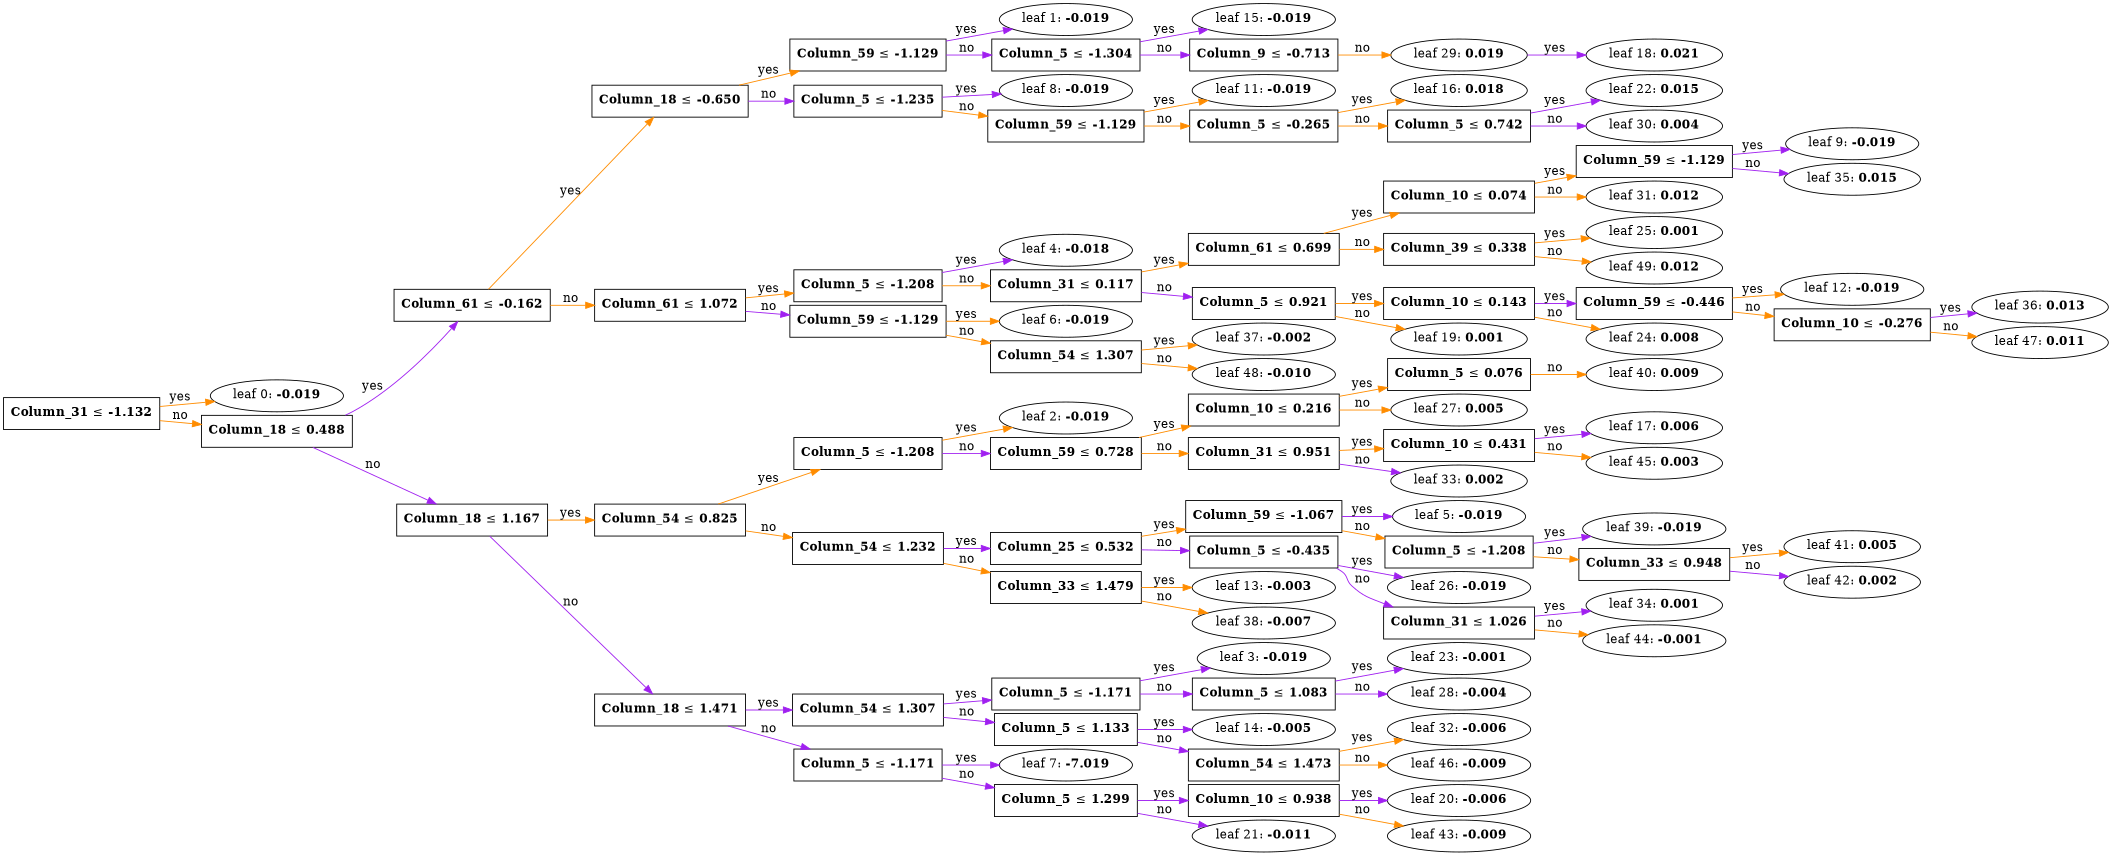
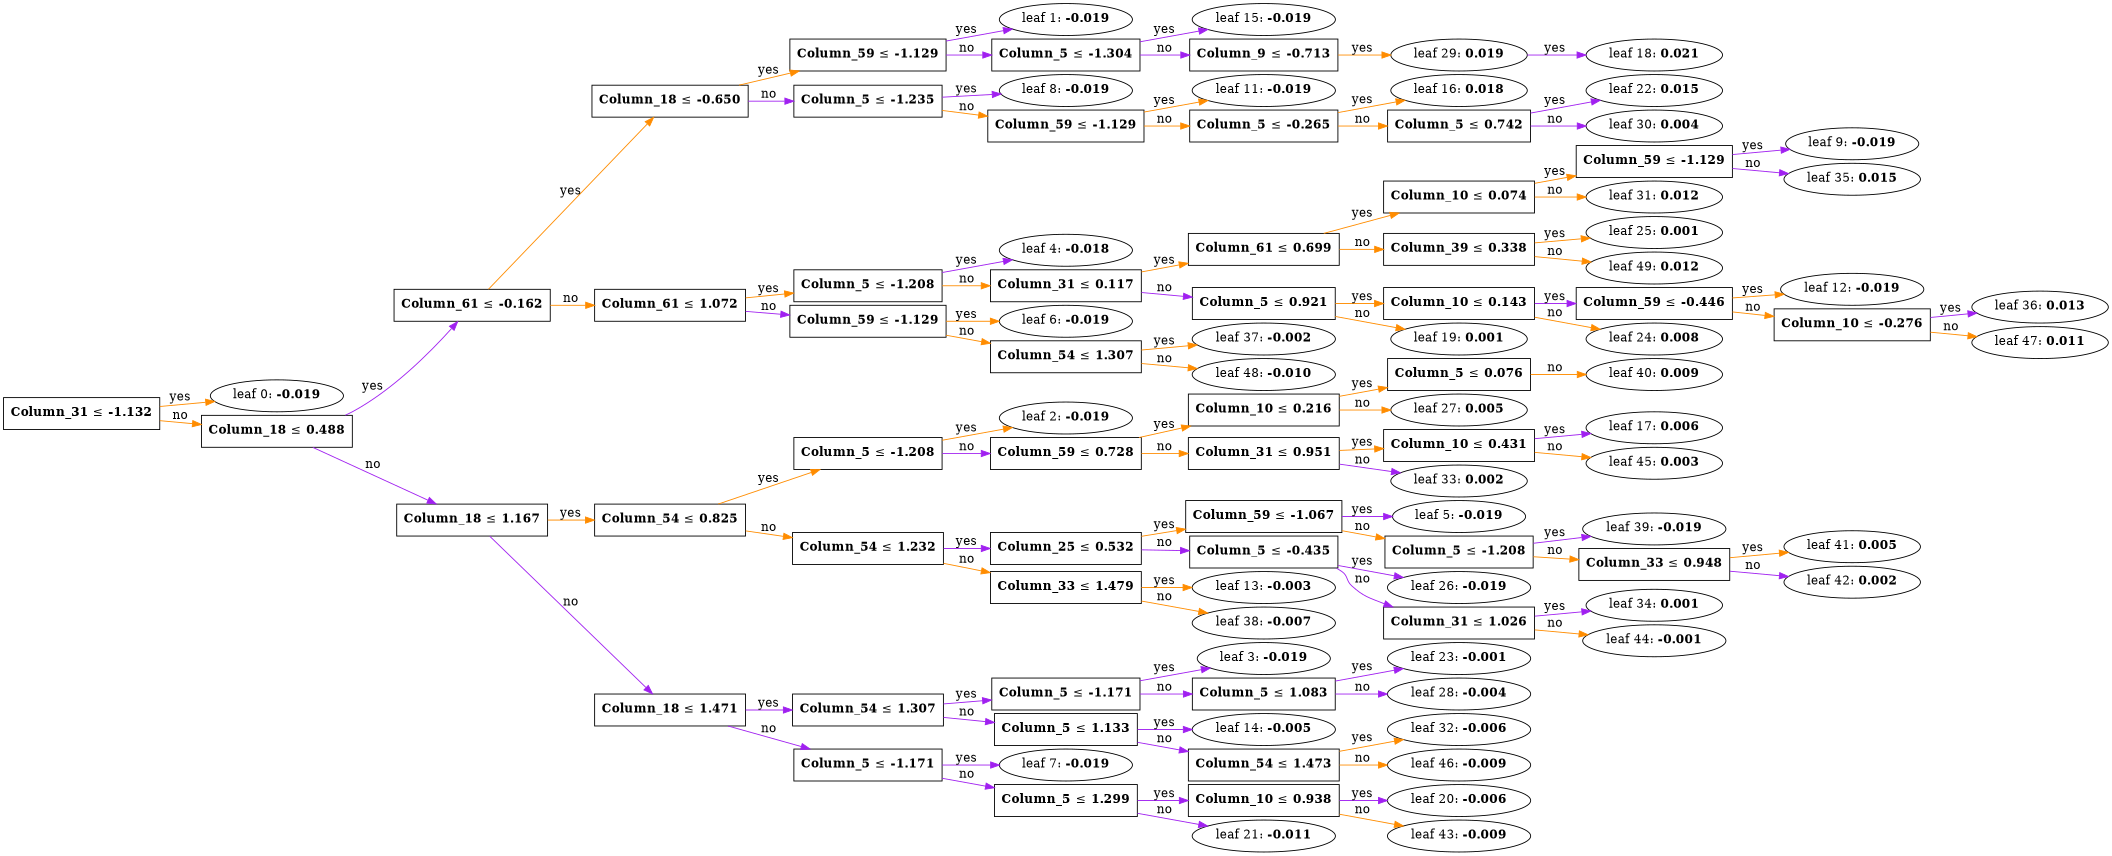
(1363, 48) -> (1363, 48)
(1088, 764) -> (1088, 764)
